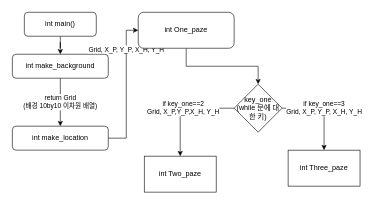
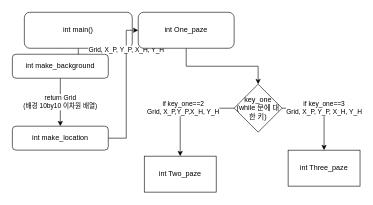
(60, 24) -> (78, 30)
